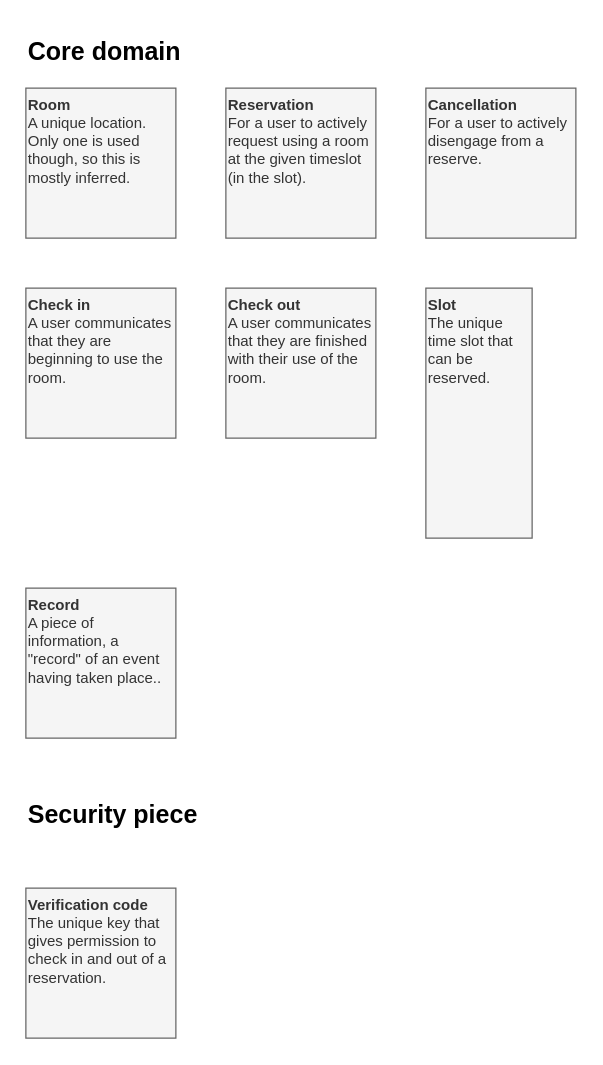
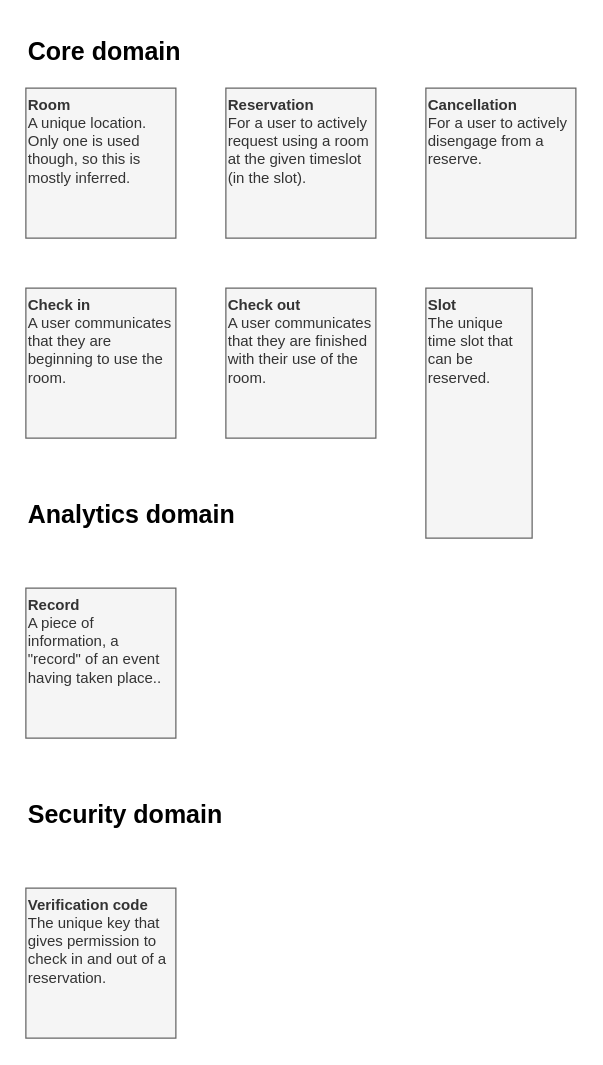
none -> (176, 513)
(81, 813) -> (85, 813)
